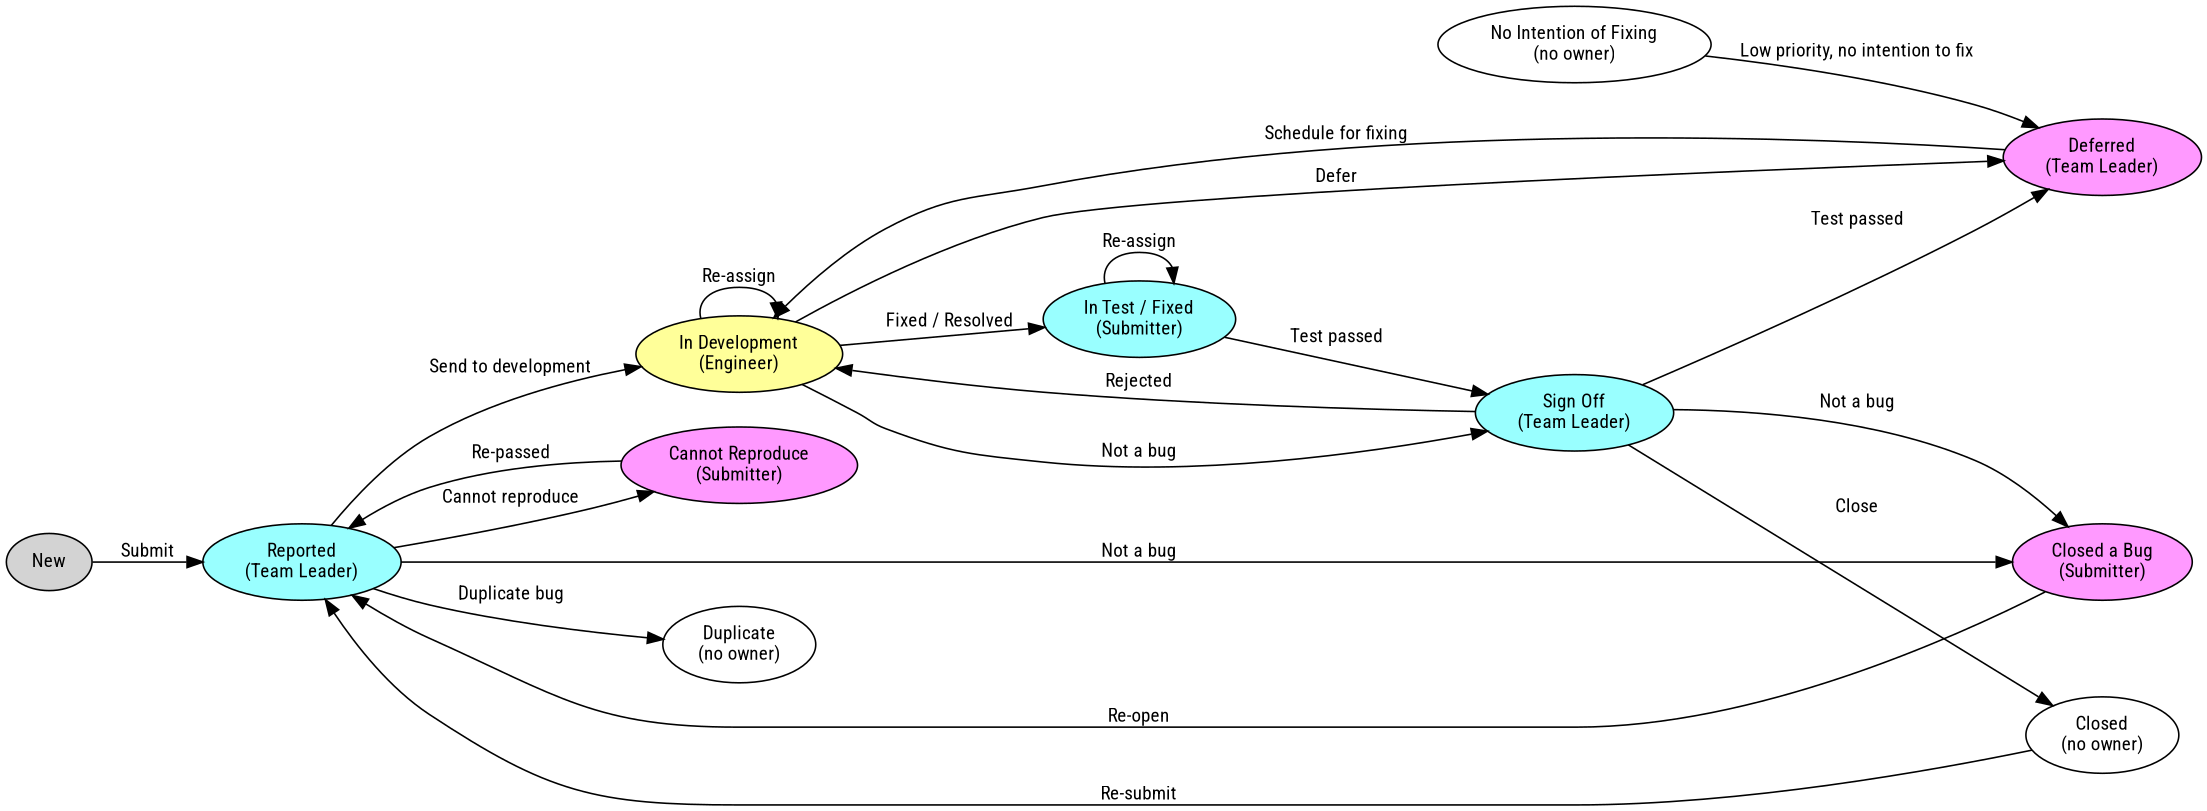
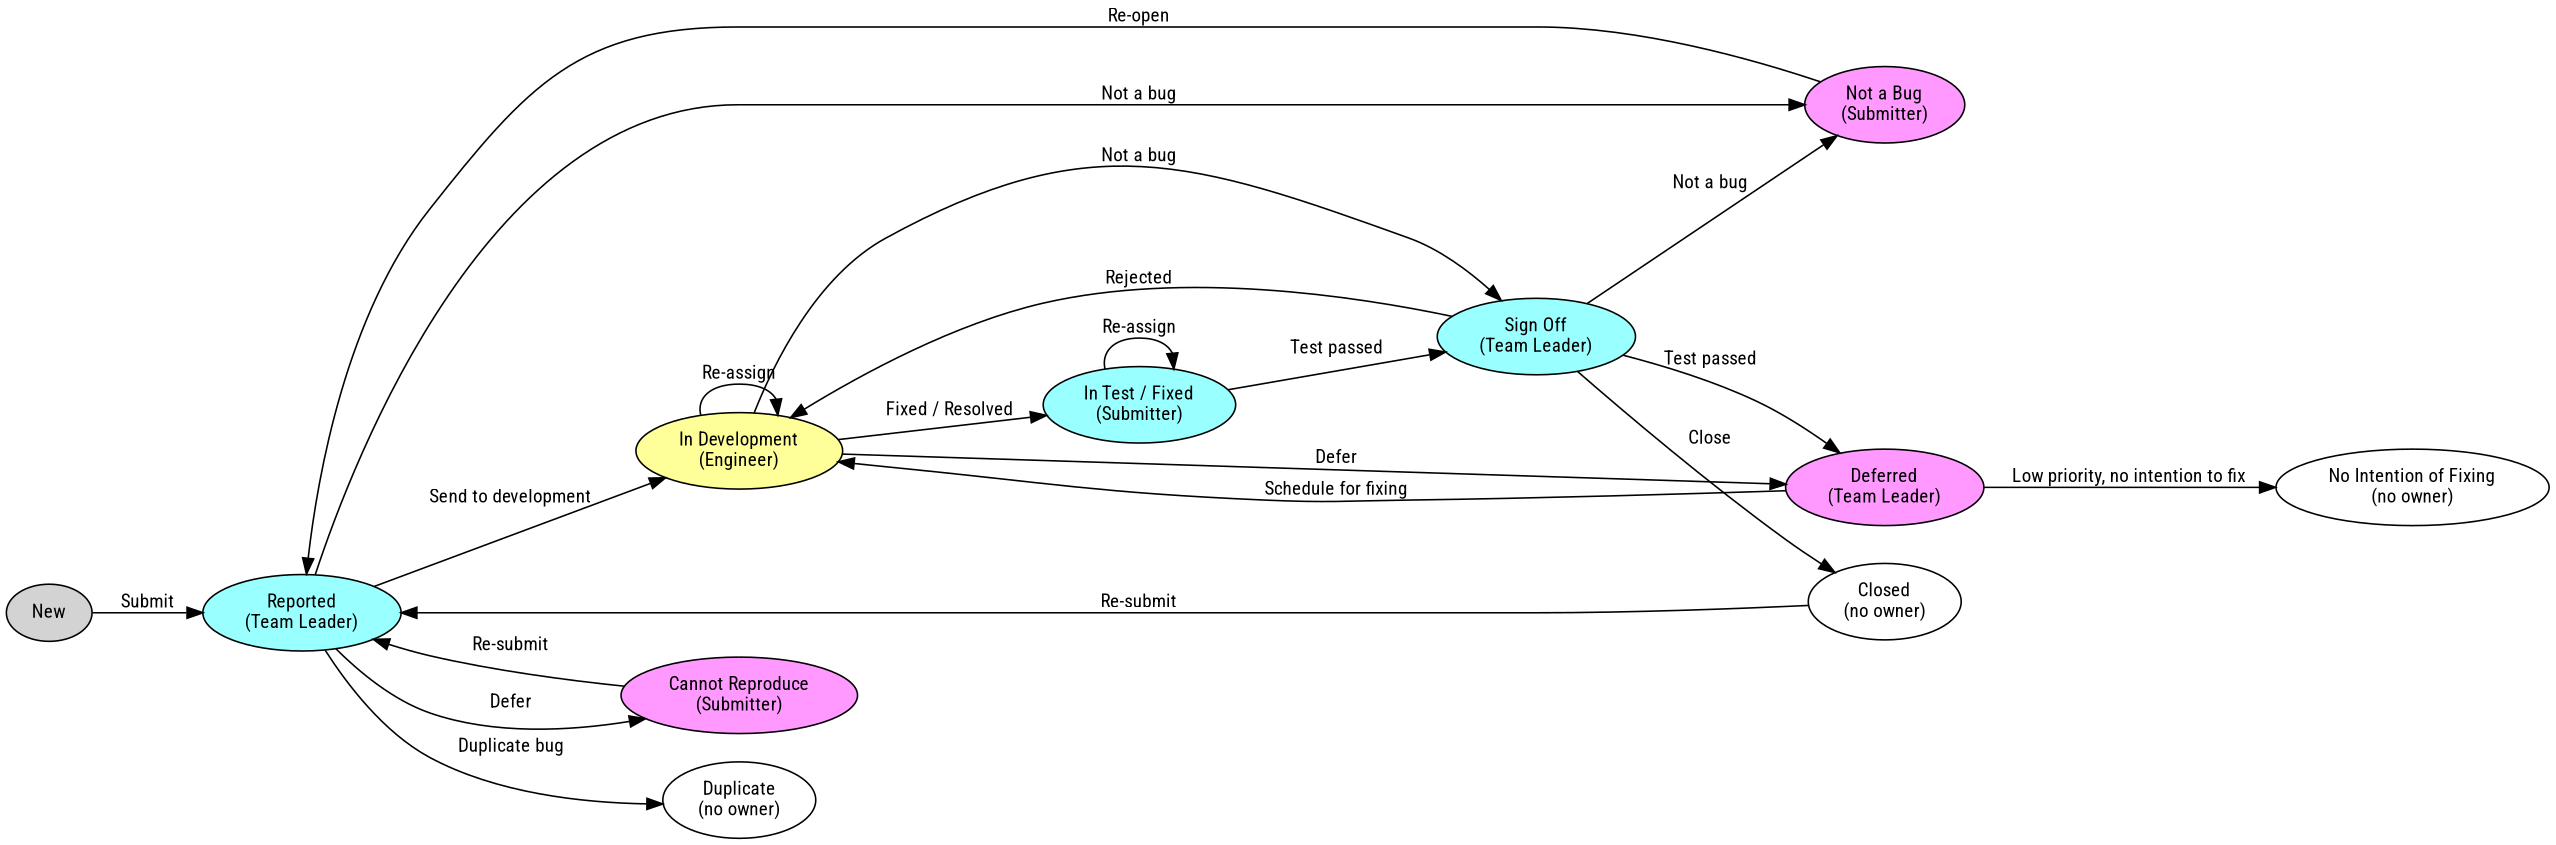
(1866, 80) -> (2121, 487)
(511, 453) -> (511, 645)
(511, 498) -> (511, 702)
(2102, 562) -> (1885, 105)
